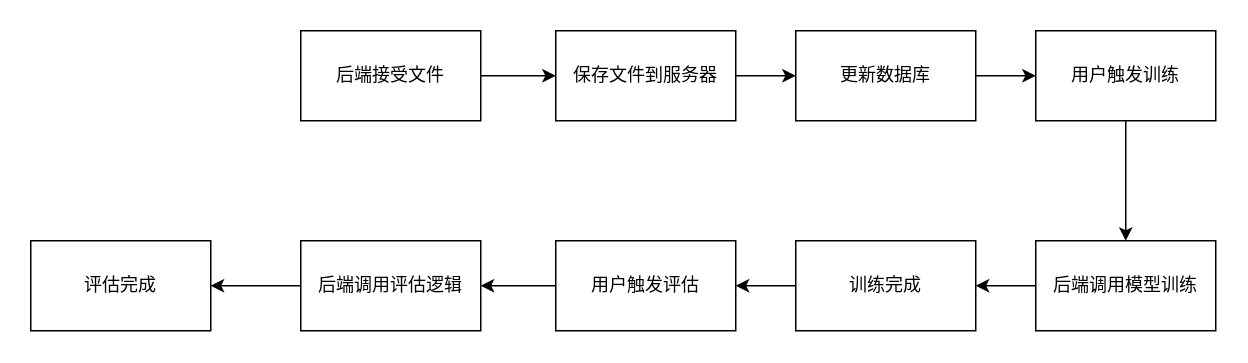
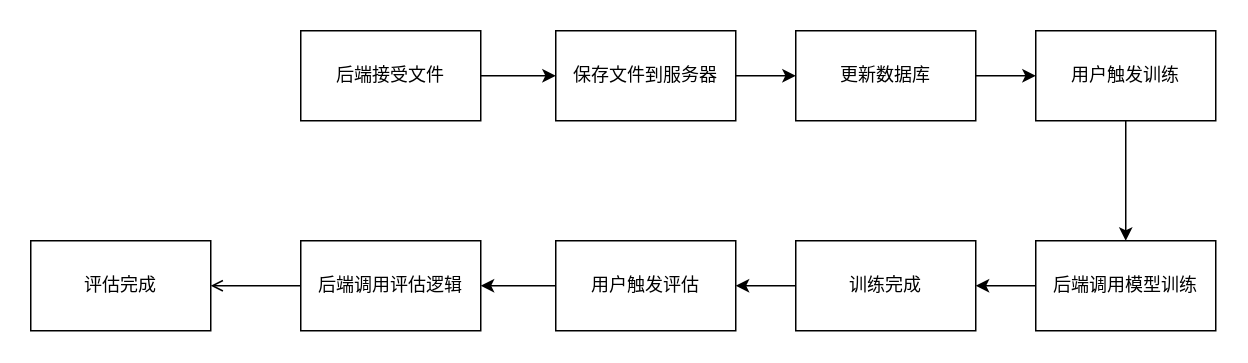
(222, 286) -> (219, 286)
